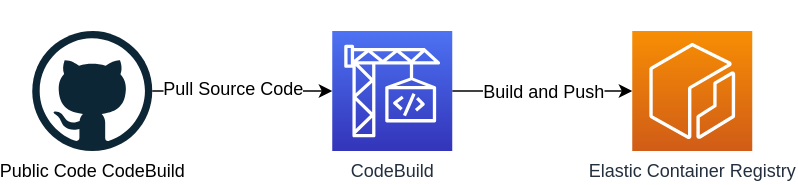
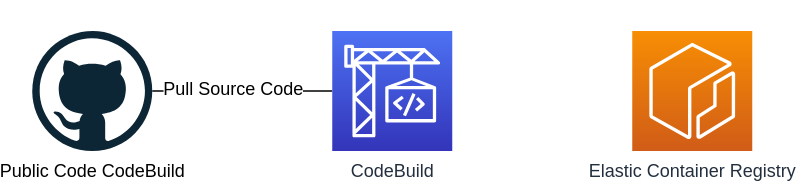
(321, 91) -> (324, 91)
(537, 91) -> none
